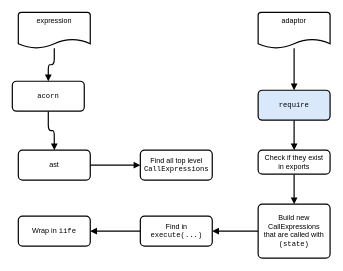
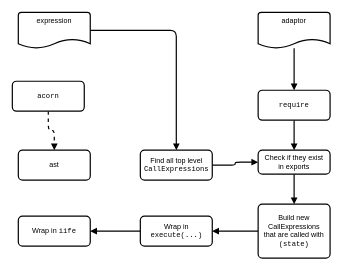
(52, 65) -> (176, 44)
(294, 105) -> (294, 105)
(50, 131) -> (50, 131)
(112, 165) -> none
none -> (235, 165)
(177, 231) -> (177, 231)
